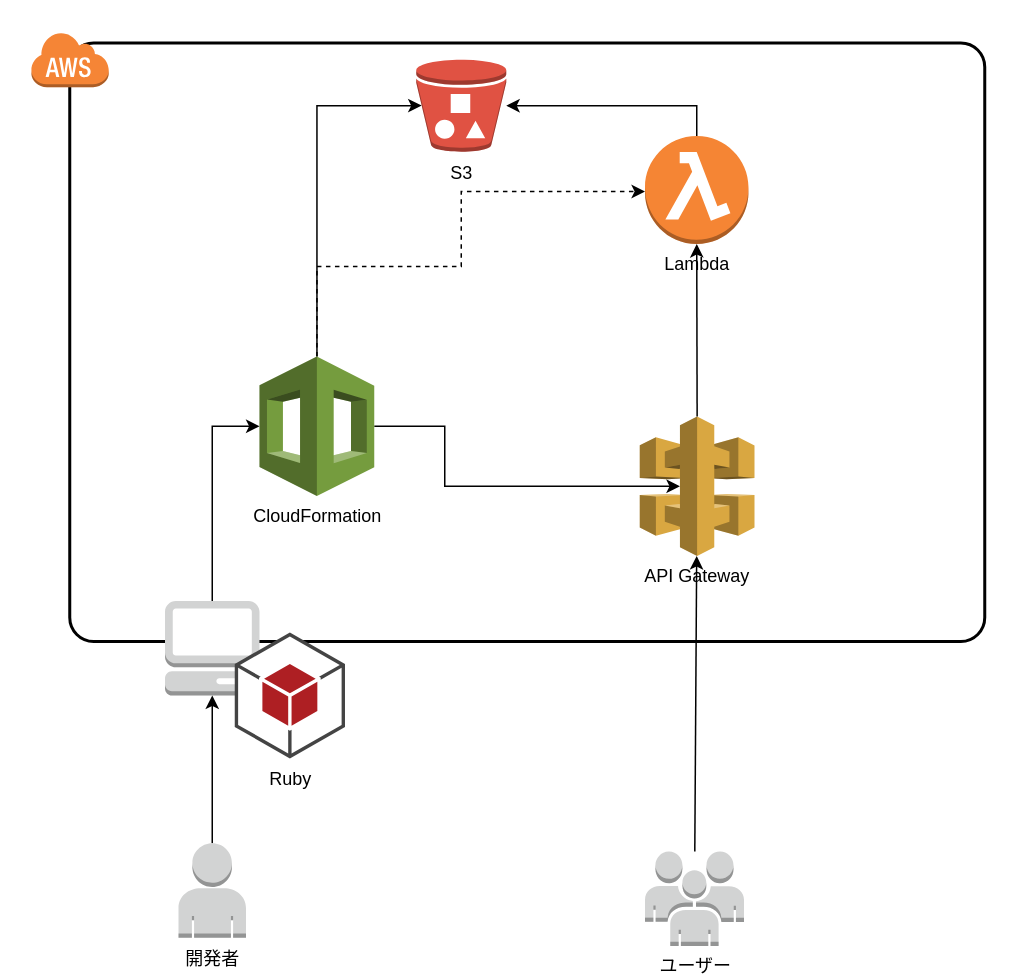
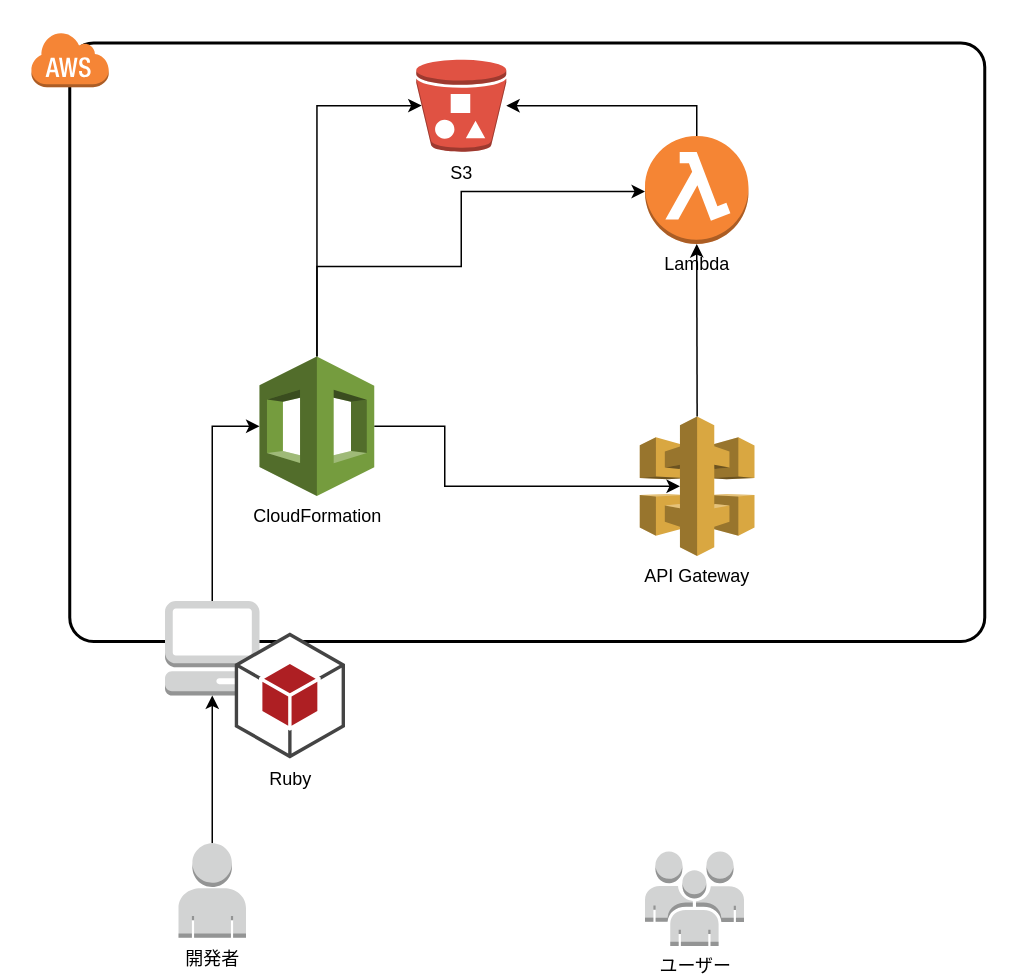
(461, 213) -> (461, 213)
(696, 709) -> none
